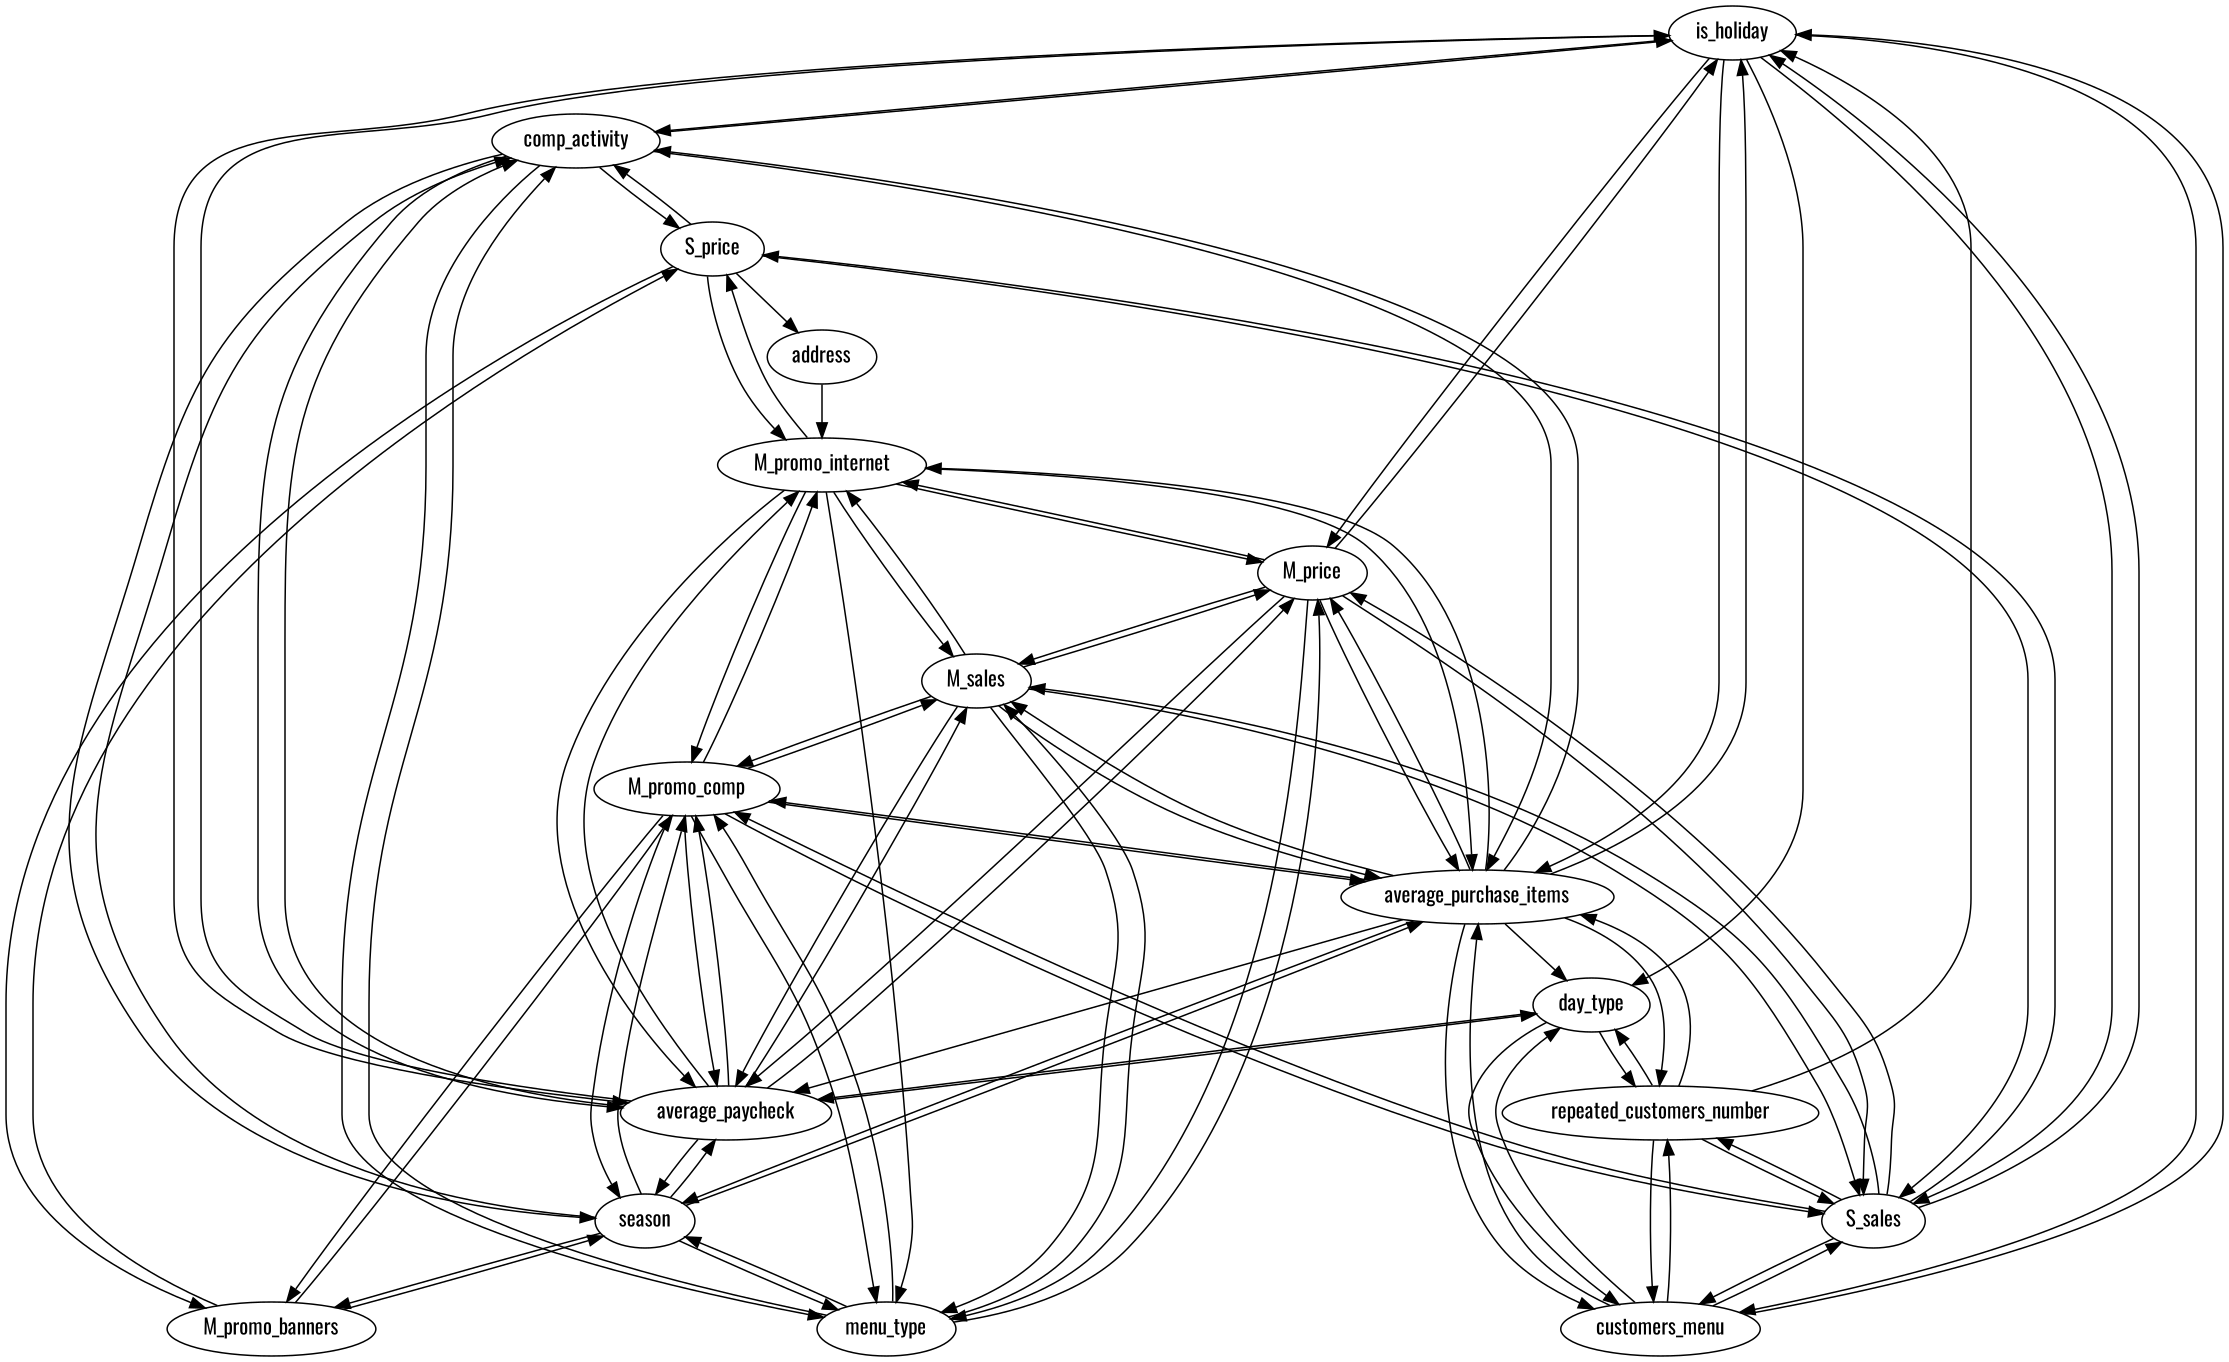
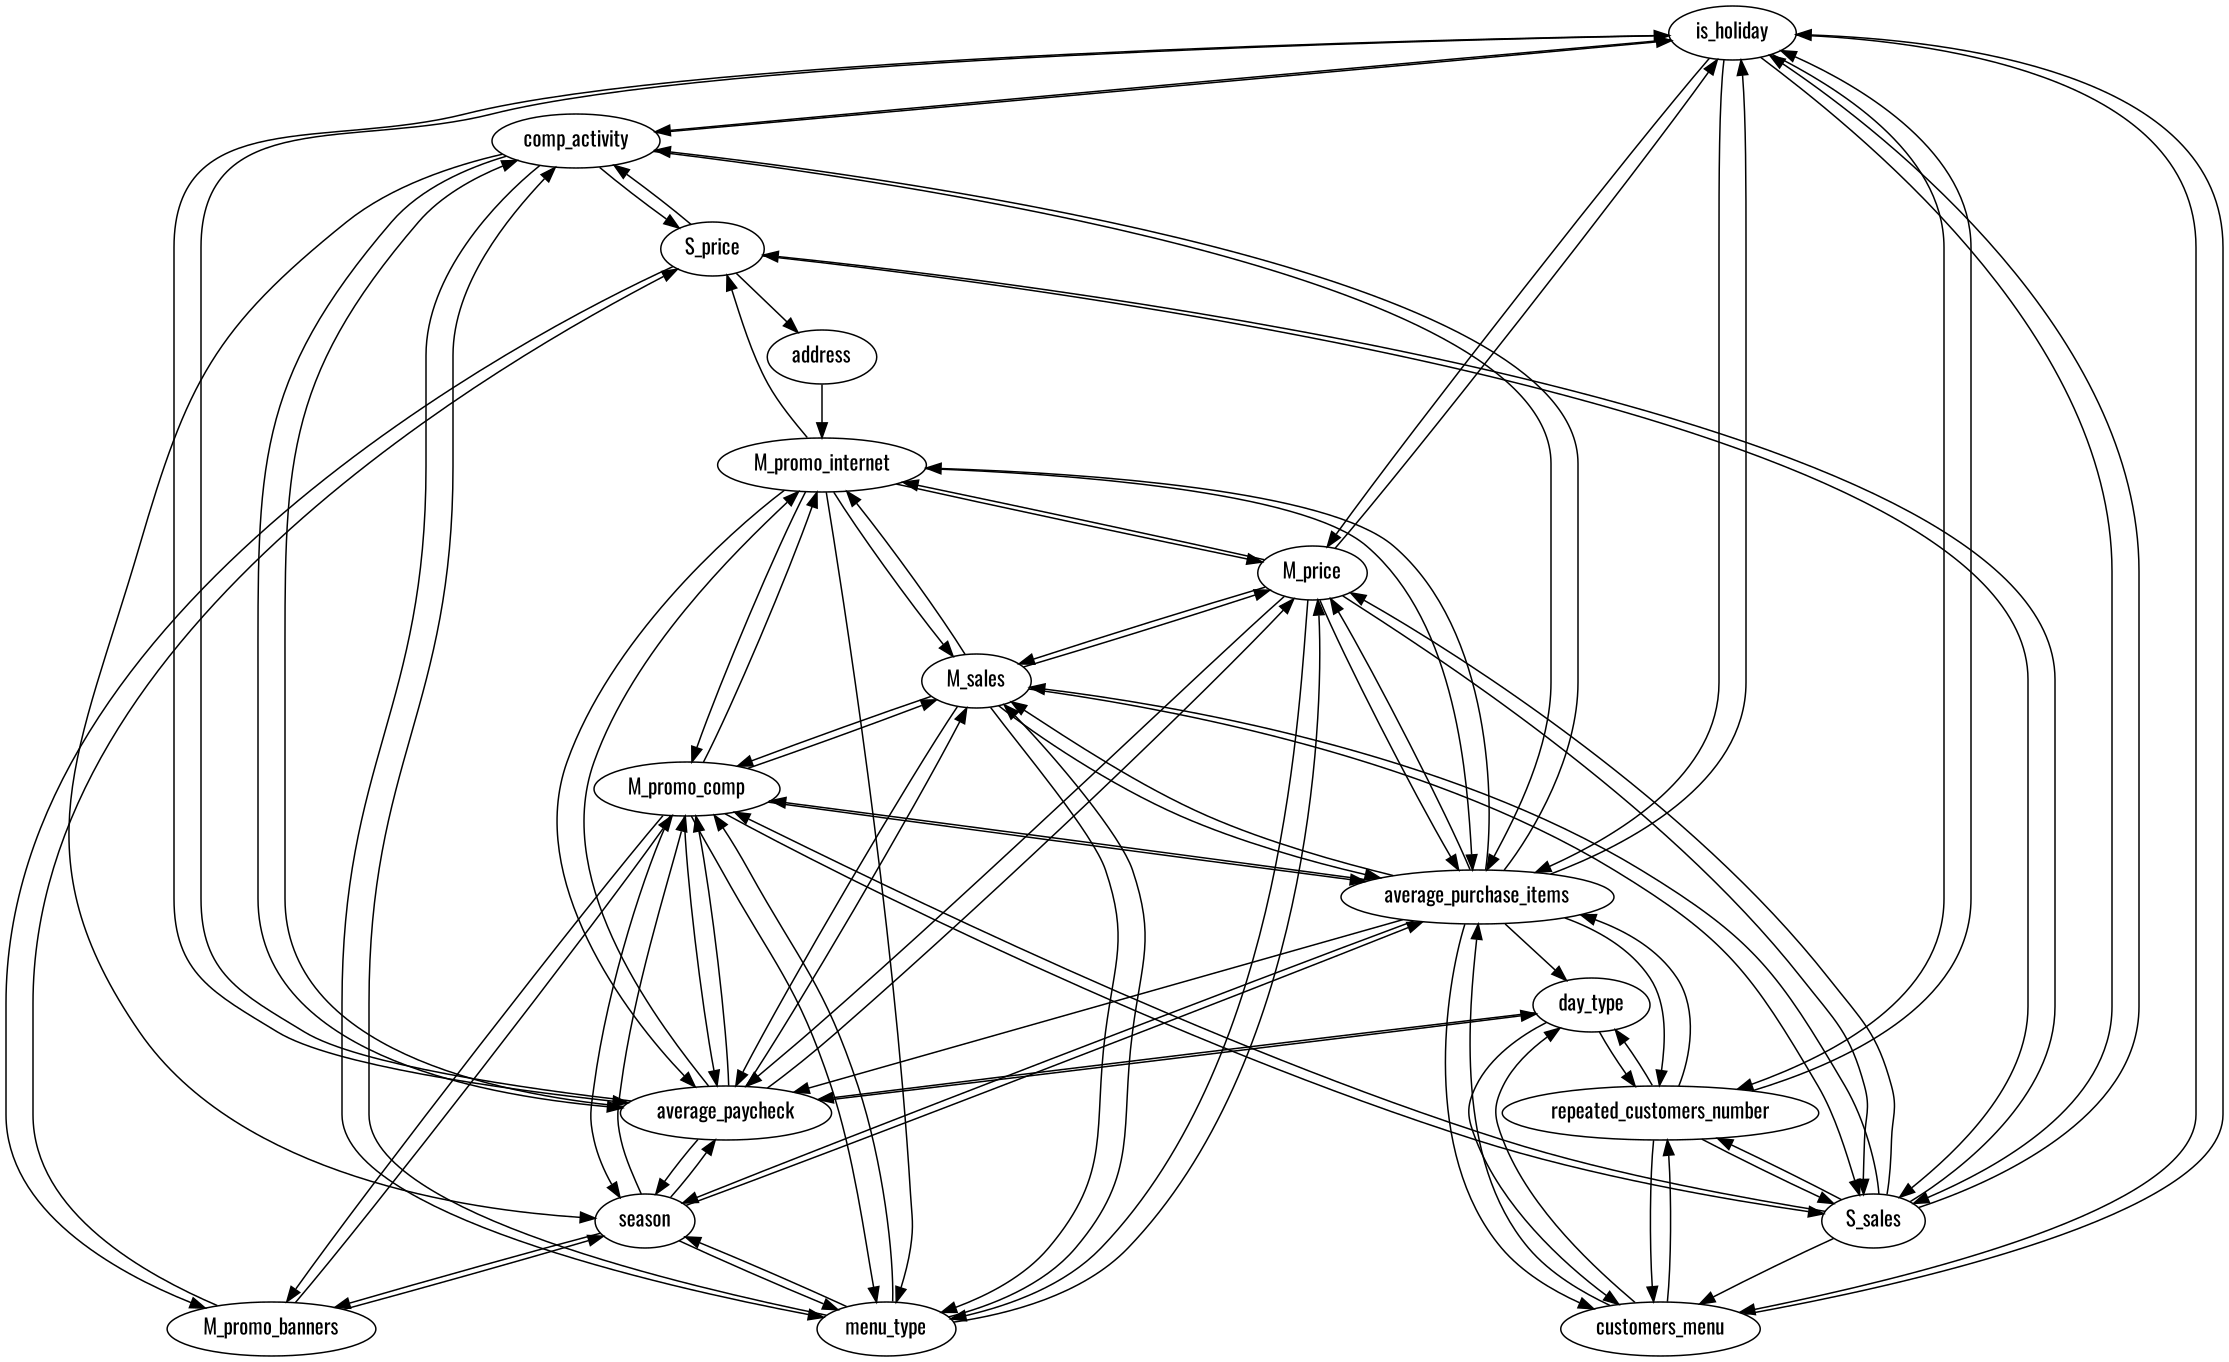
(729, 358) -> none
(1803, 548) -> (1944, 579)
(98, 806) -> none
(1771, 1278) -> none
